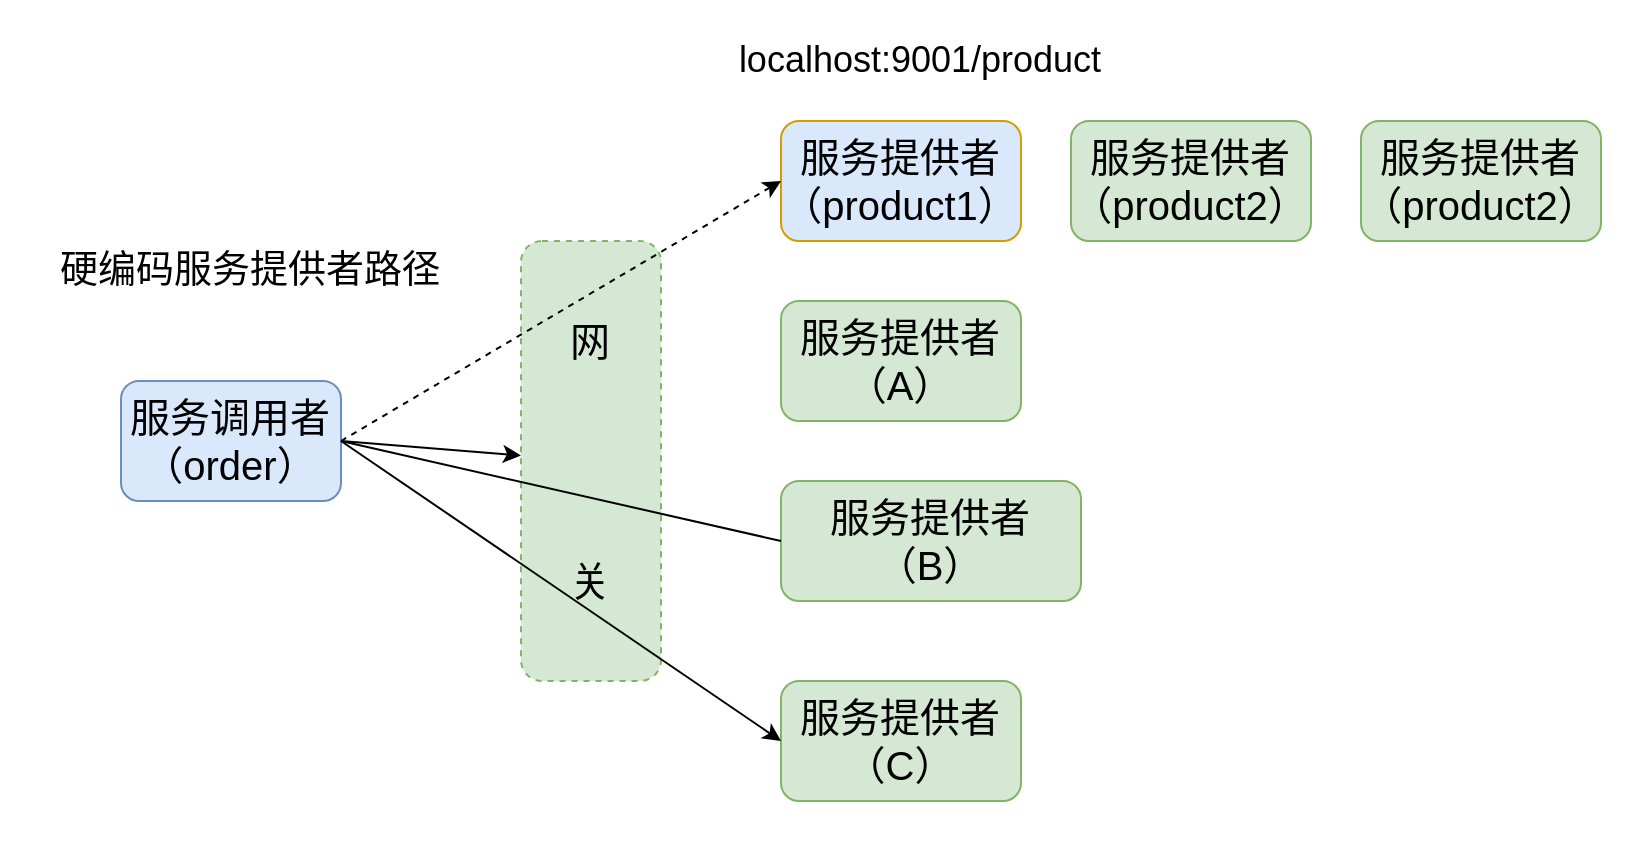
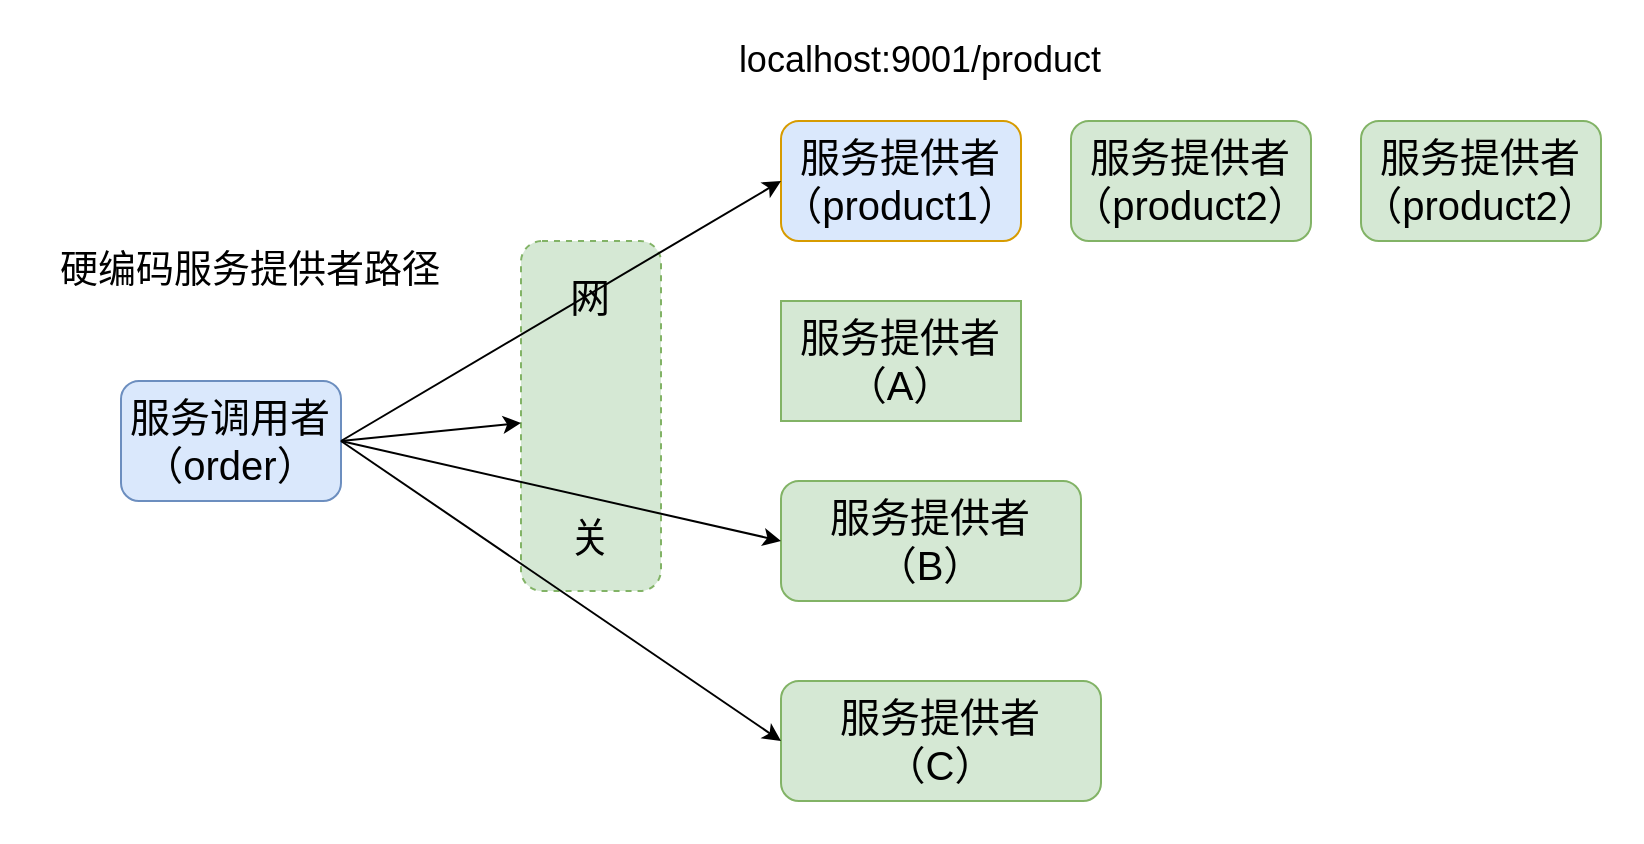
(556, 314) -> (556, 314)
(901, 361) -> (901, 361)
(591, 461) -> (591, 416)
(771, 539) -> (766, 538)
(901, 741) -> (941, 741)
